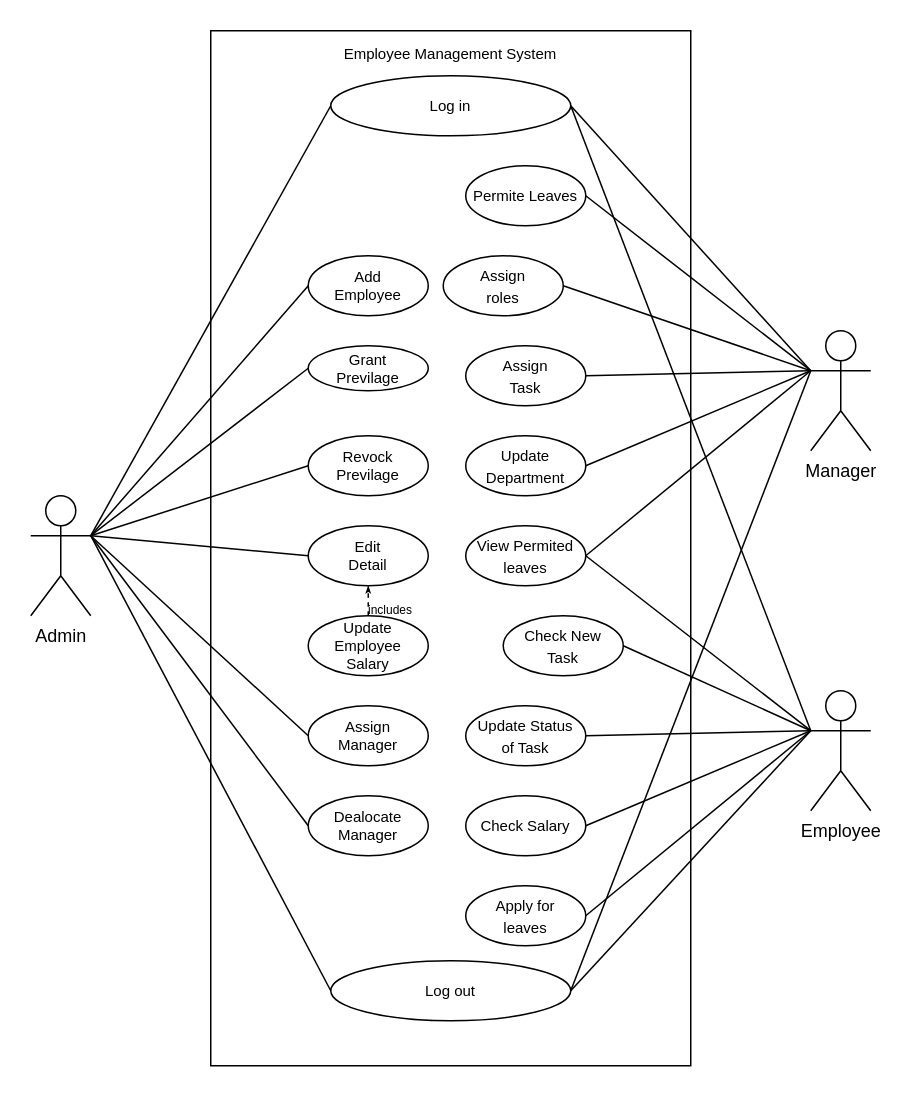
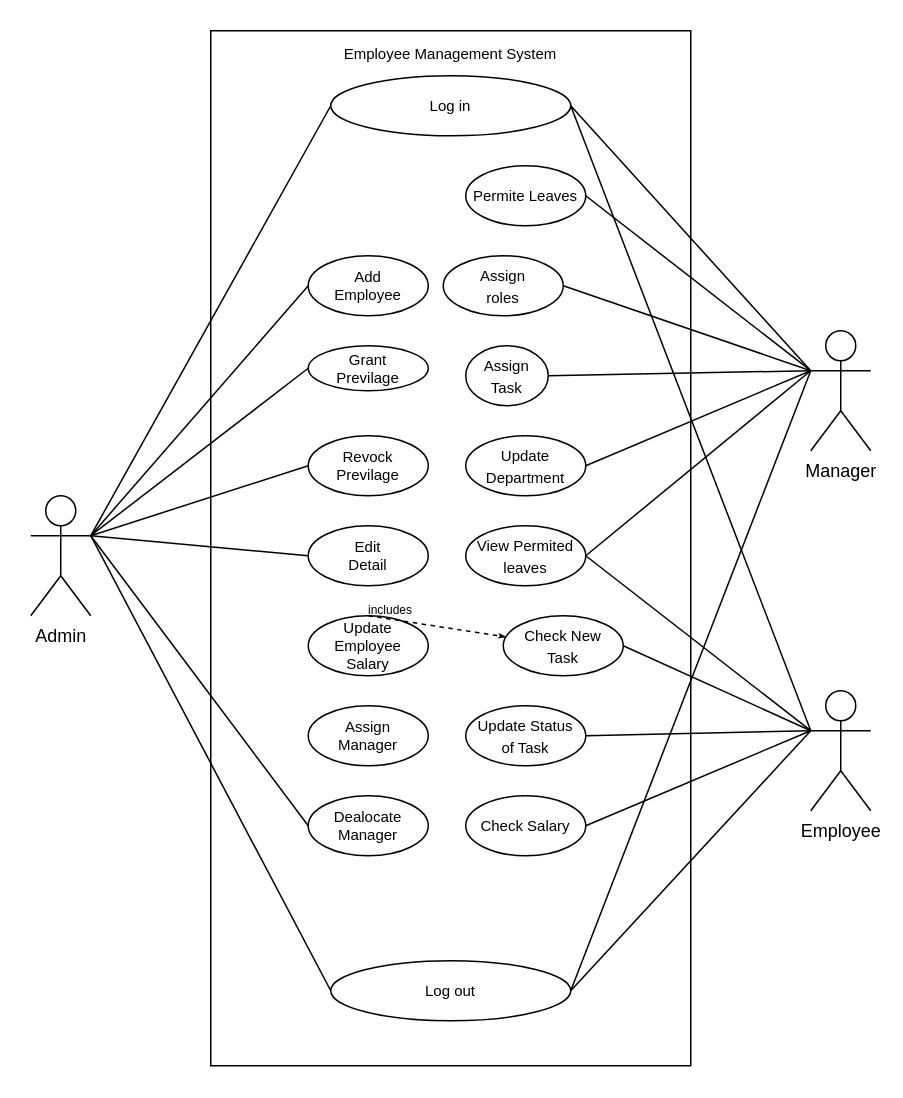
(526, 376) -> (507, 376)
(368, 603) -> (435, 626)
(204, 640) -> none
(703, 820) -> none
(526, 916) -> none
